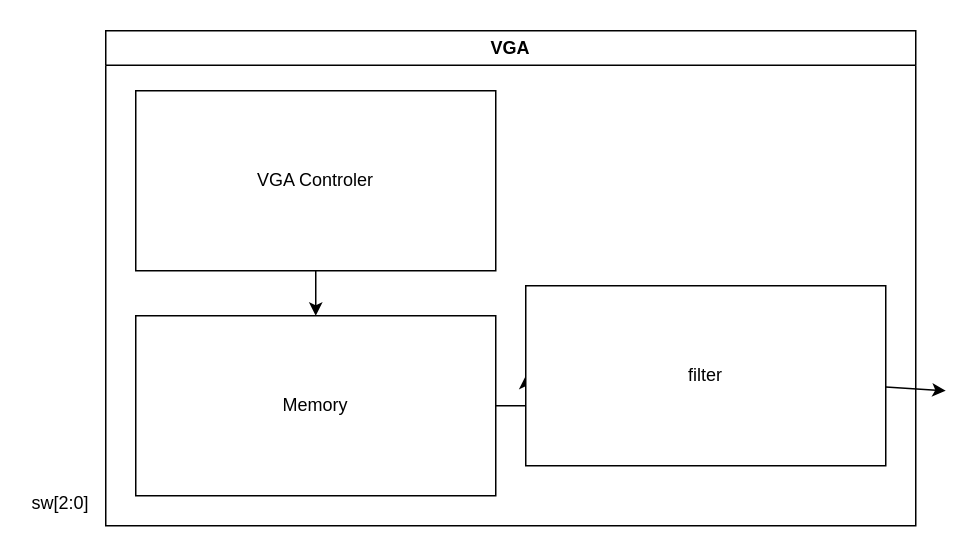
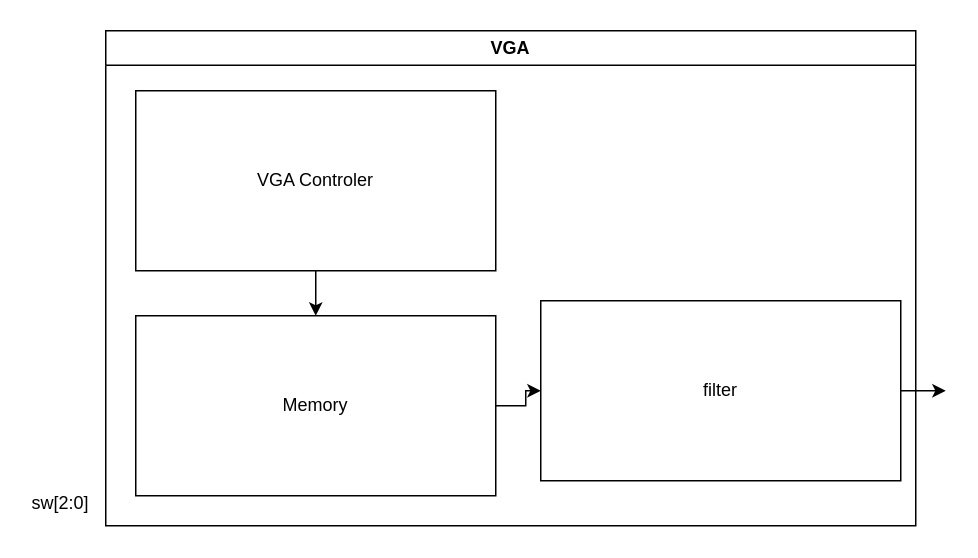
(706, 376) -> (721, 391)
